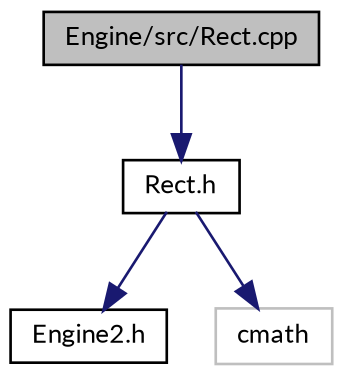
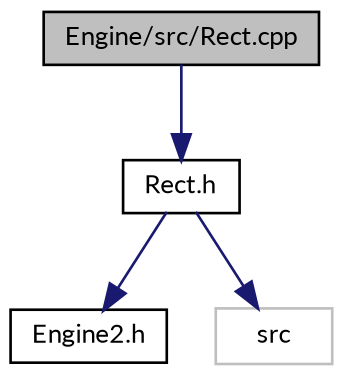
(274, 336) -> (274, 336)
